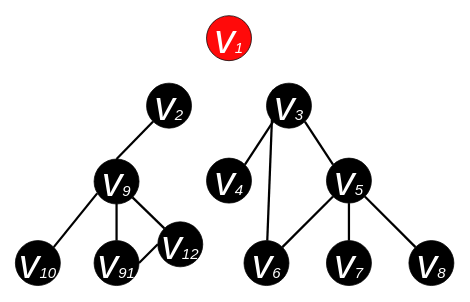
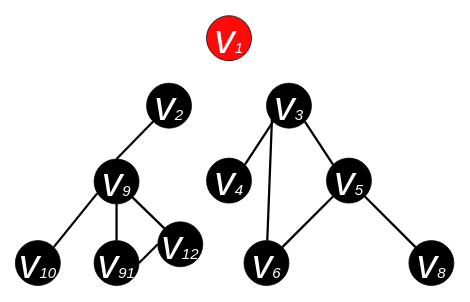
(349, 222) -> none
(349, 263) -> none
